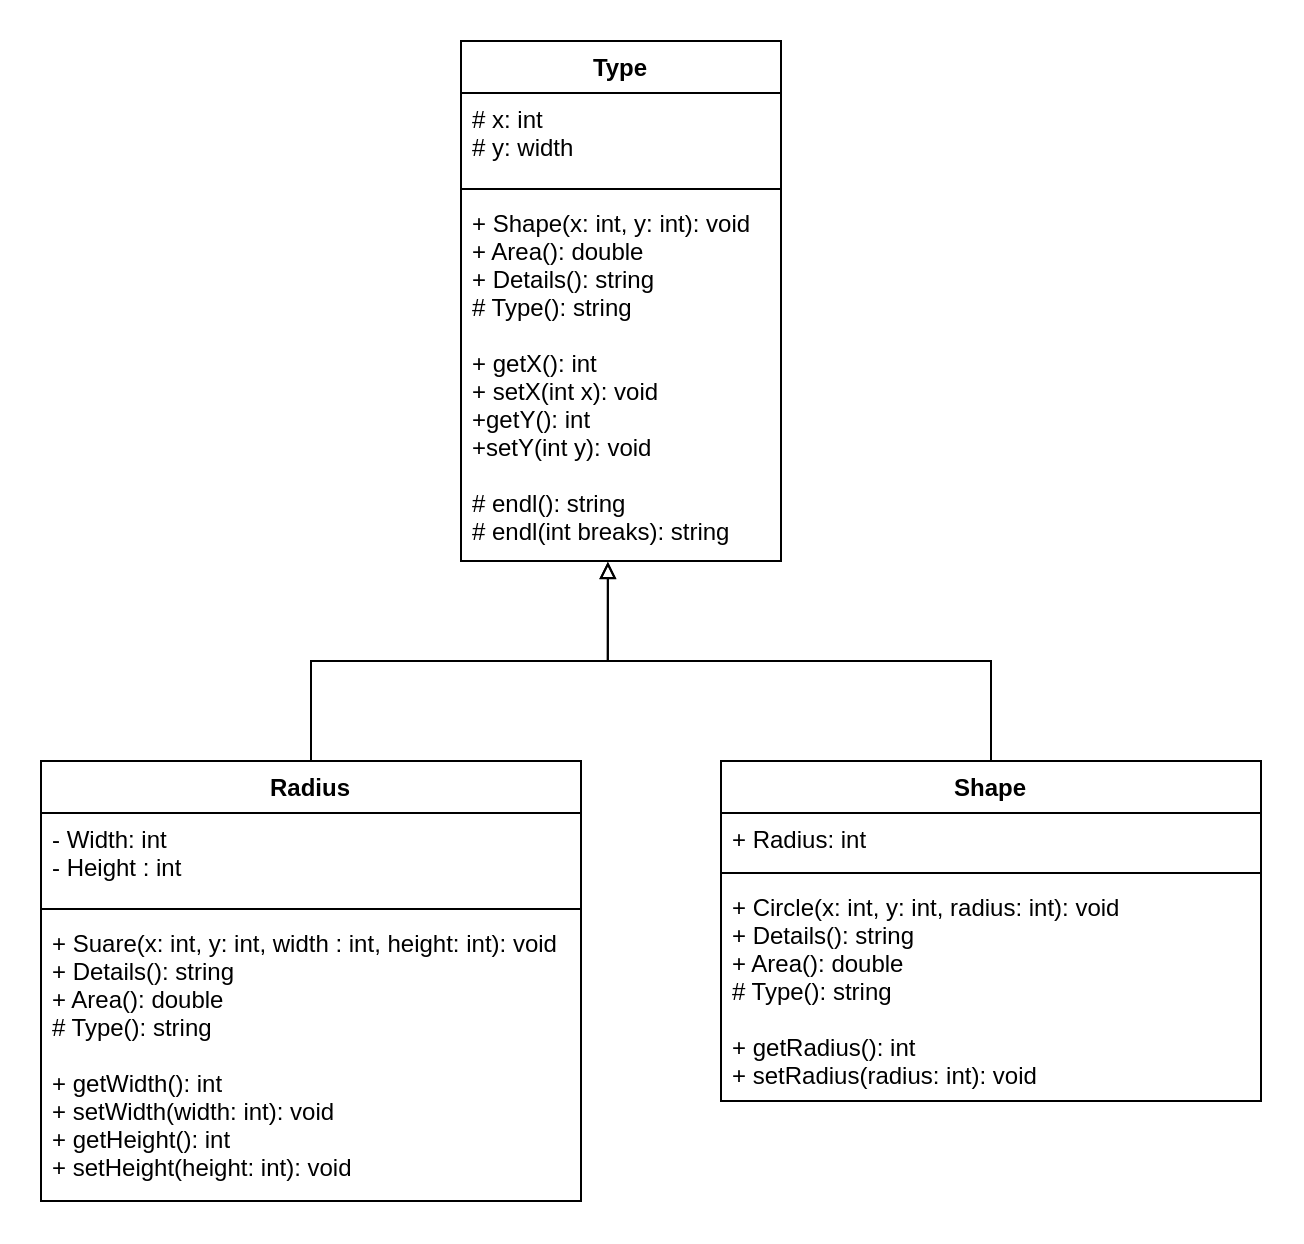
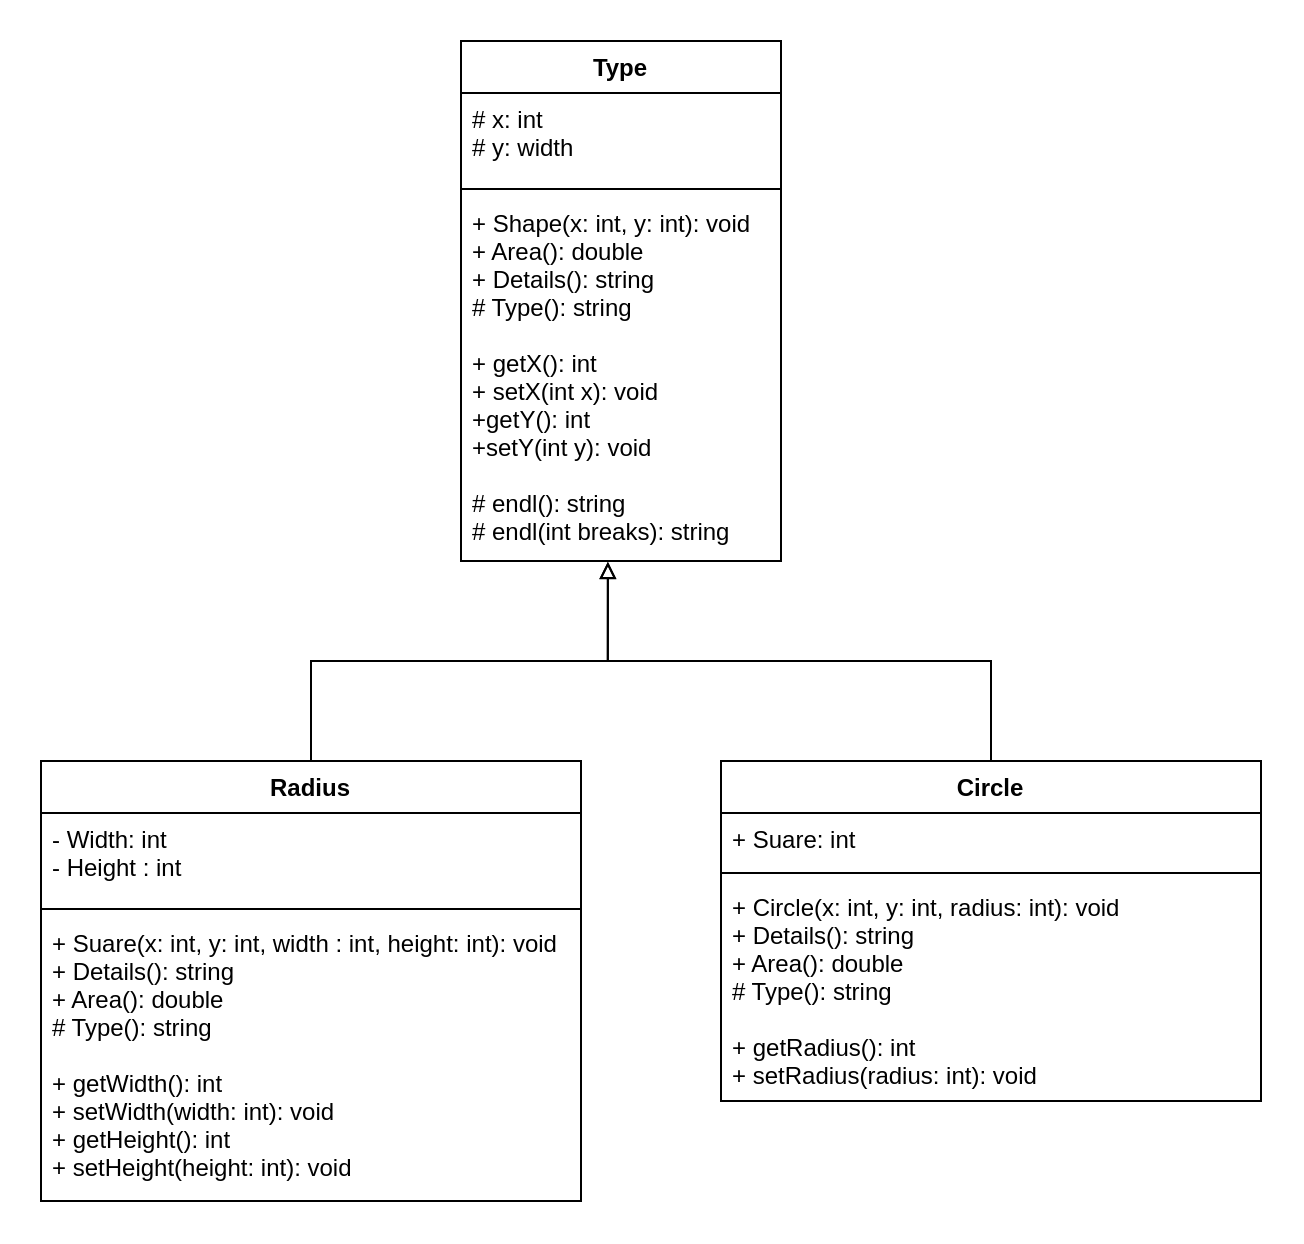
(990, 788) -> (990, 788)
(804, 840) -> (800, 840)
